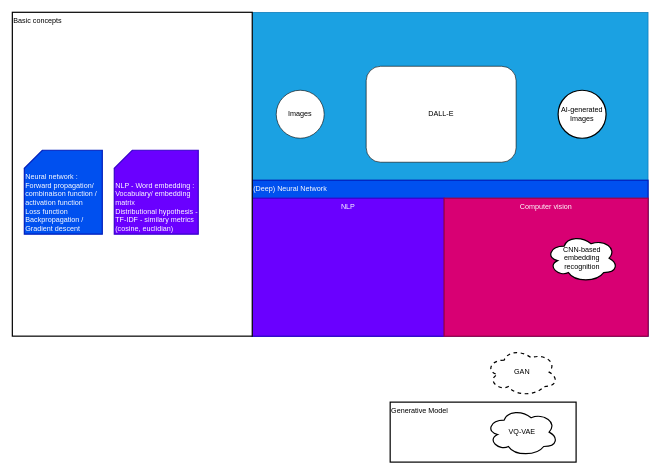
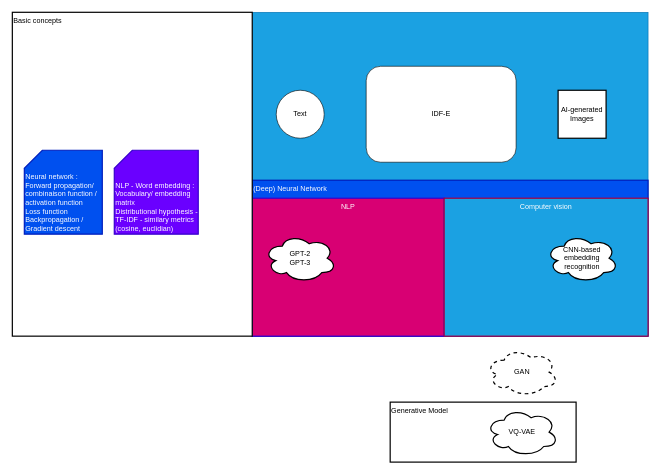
(300, 114) -> (300, 114)
(441, 114) -> (441, 114)
(582, 114) -> (582, 114)
(546, 207) -> (546, 207)
none -> (300, 258)
(348, 267) -> (348, 267)
